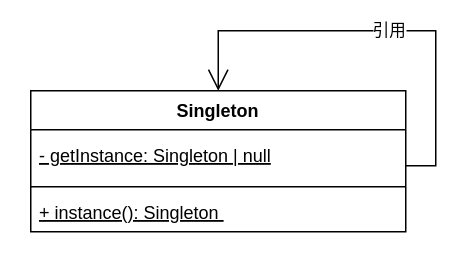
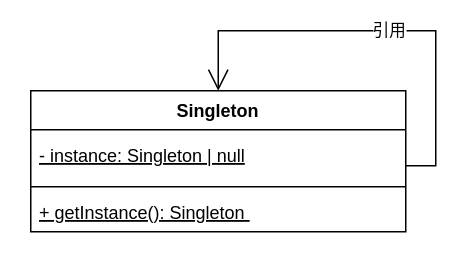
(172, 156) -> (154, 156)
(143, 213) -> (161, 213)
